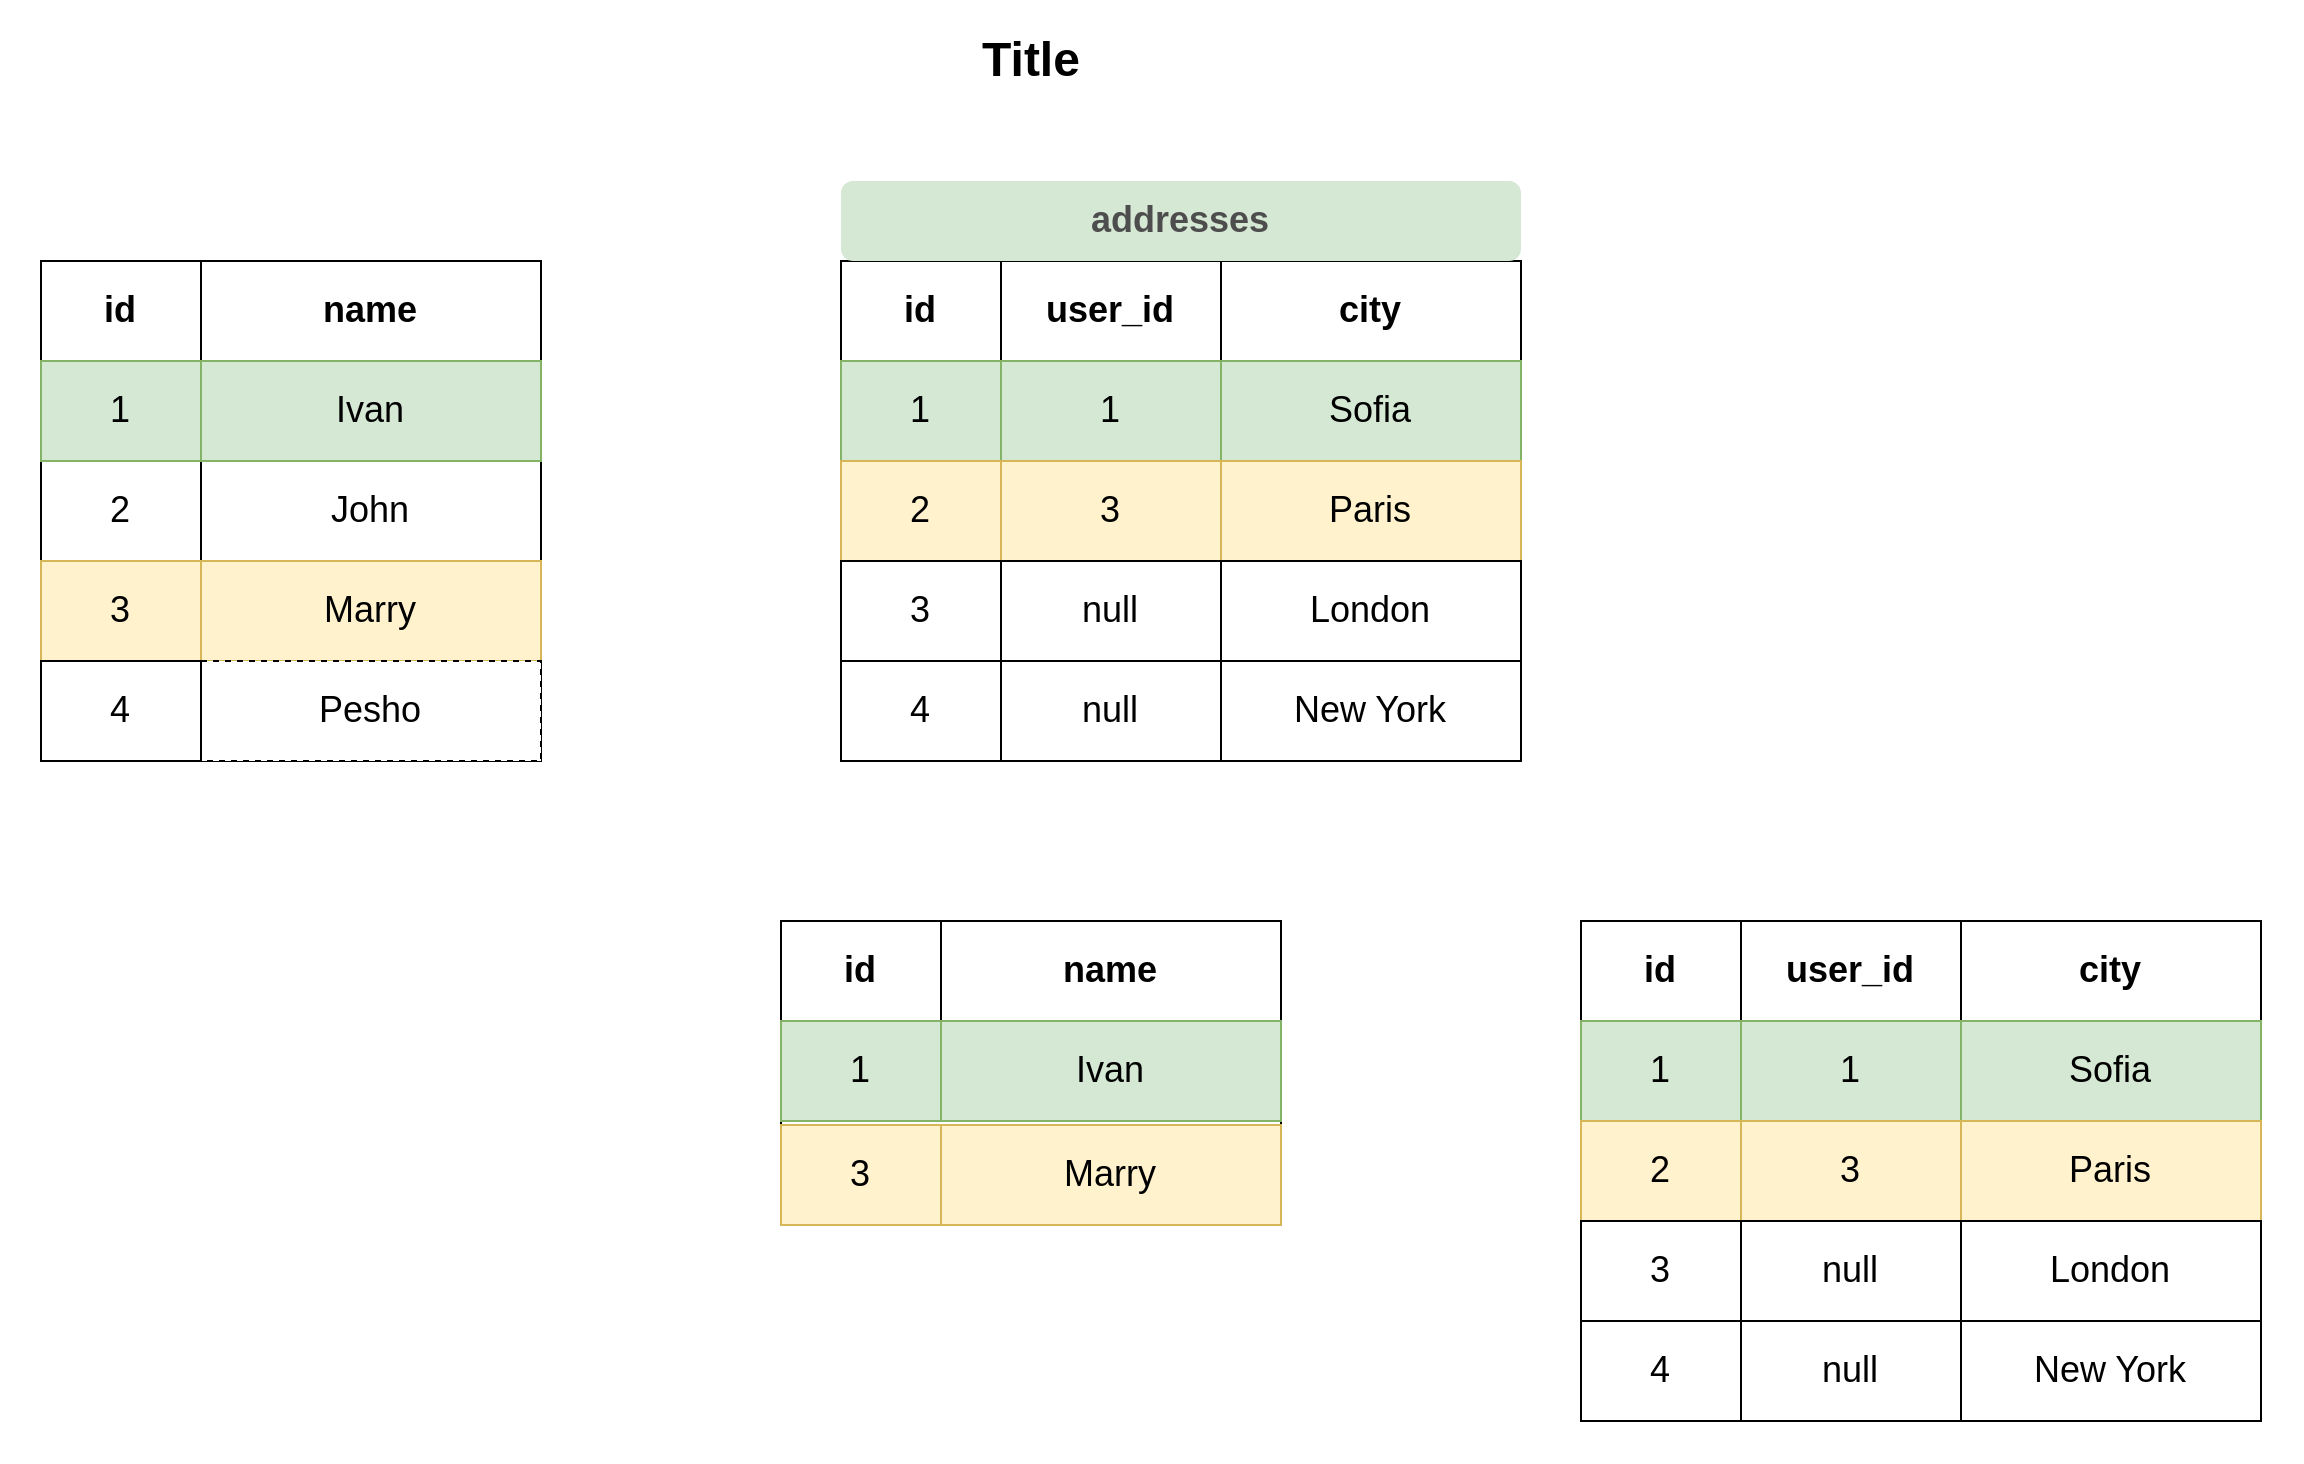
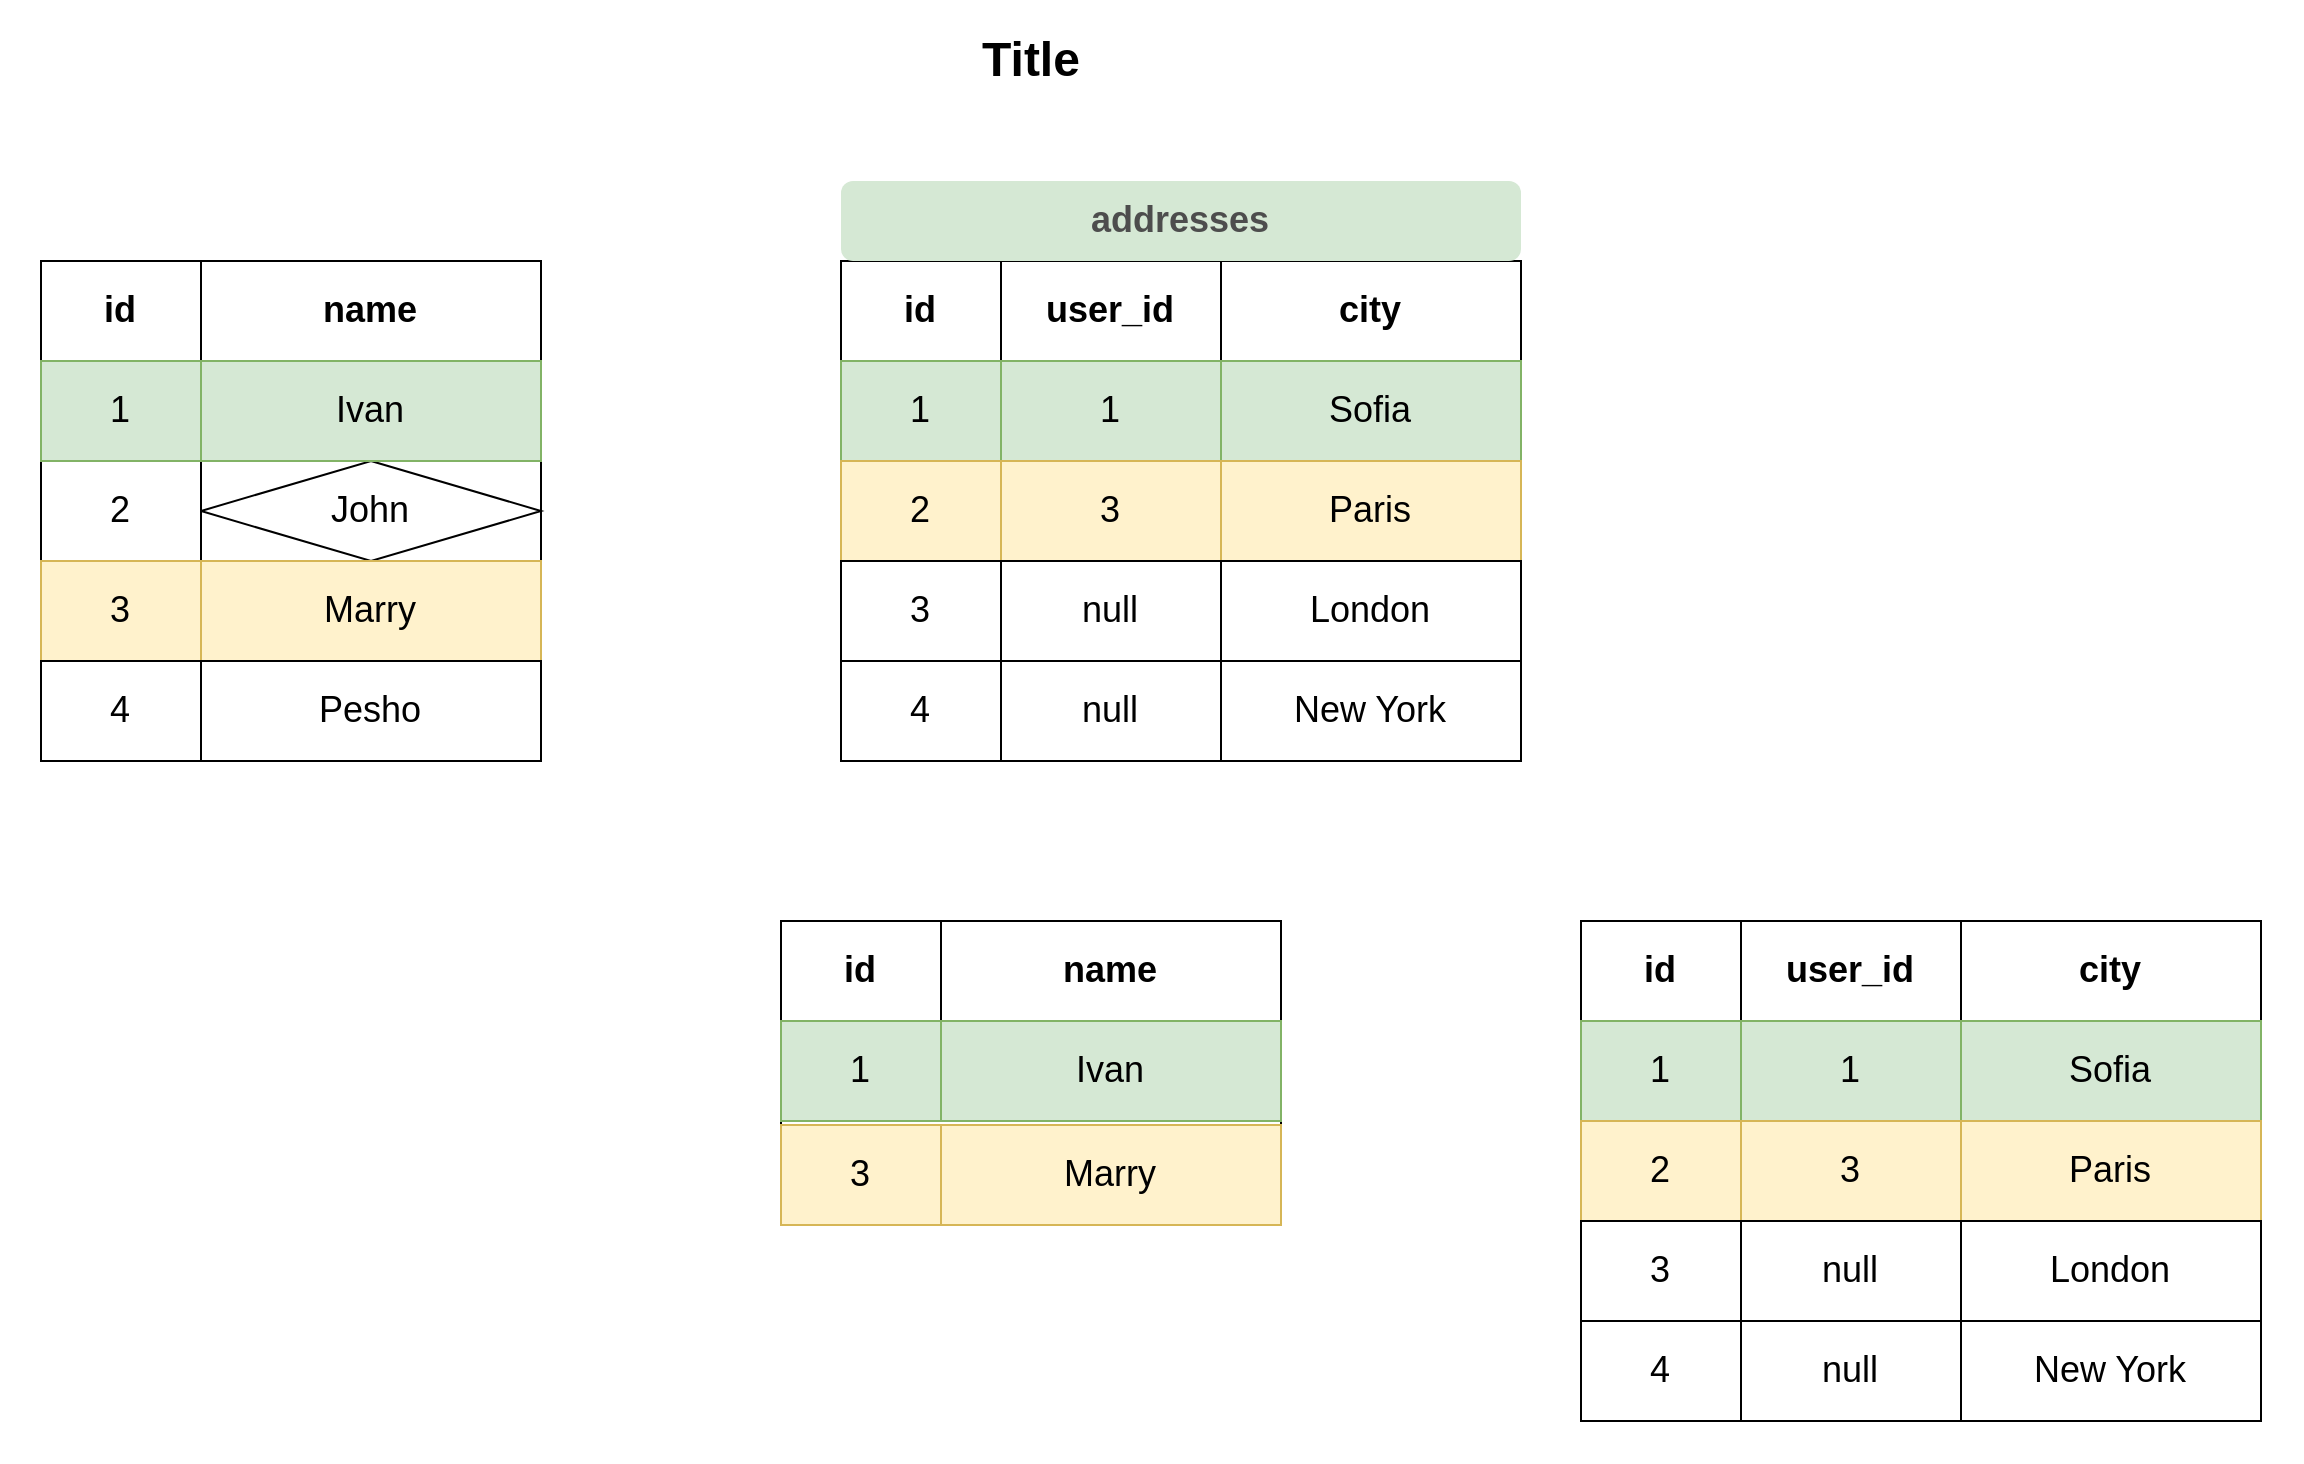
(371, 511) -> (371, 511)
(371, 711) -> (371, 711)
